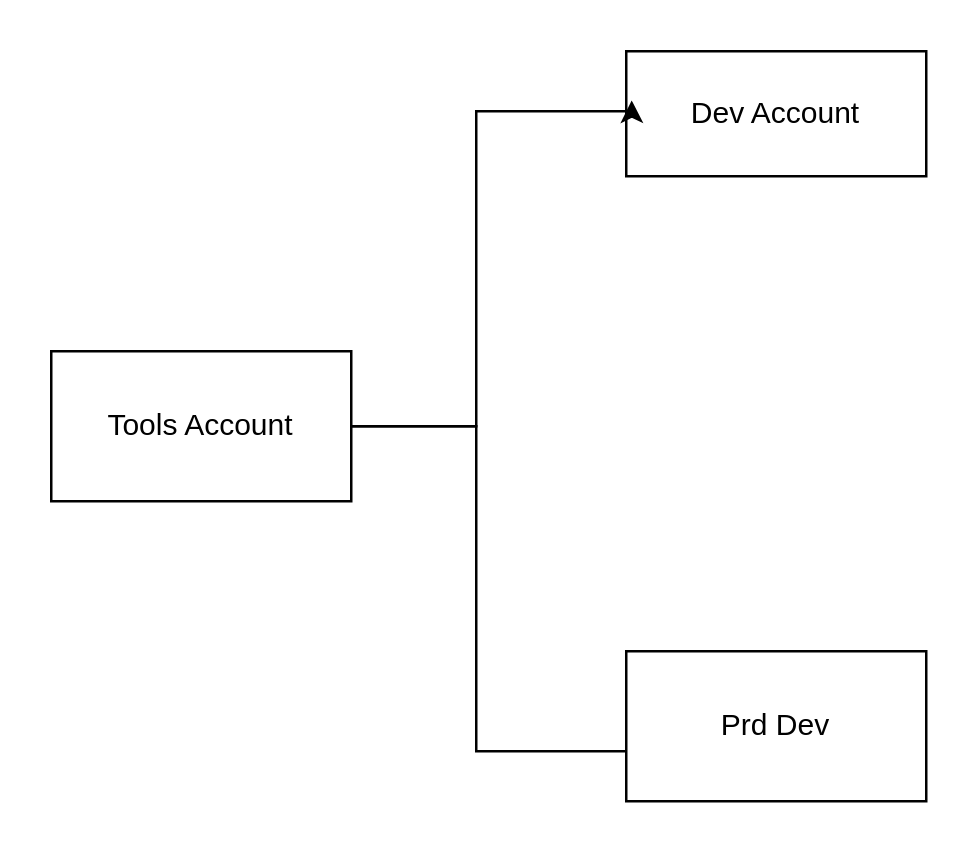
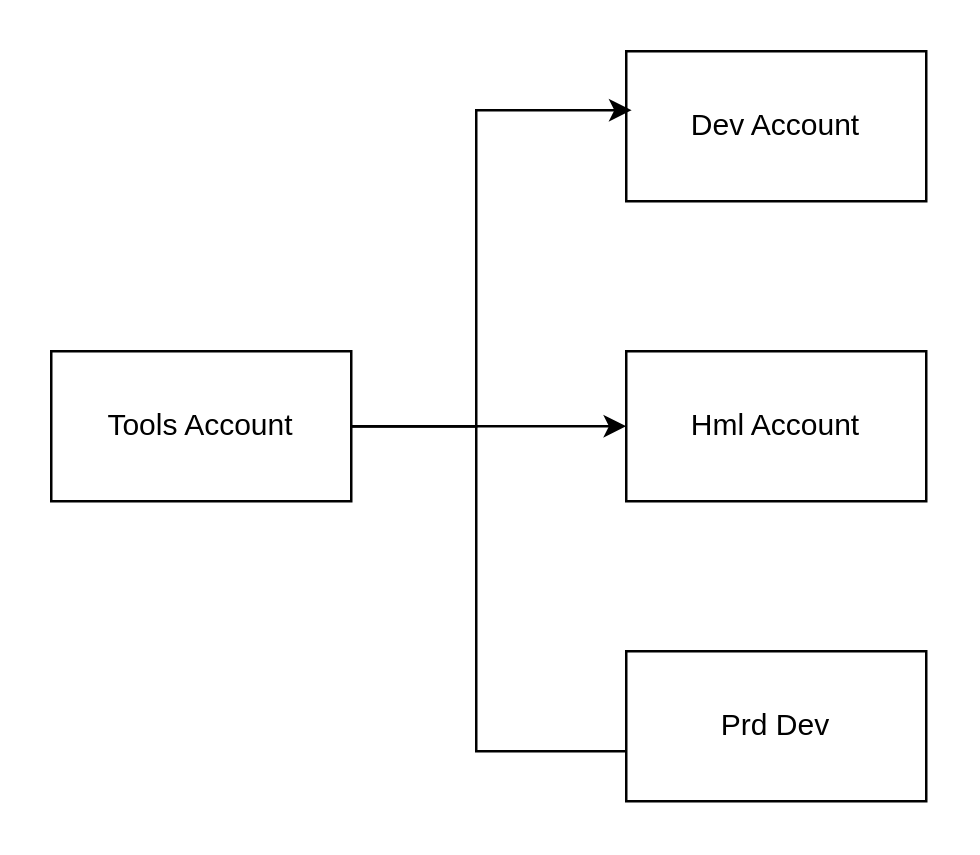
(776, 114) -> (776, 126)
none -> (545, 426)
none -> (776, 426)
